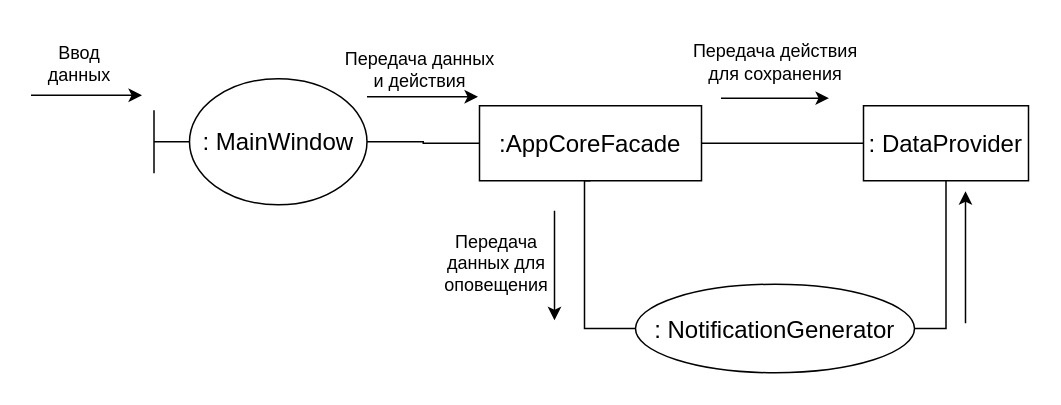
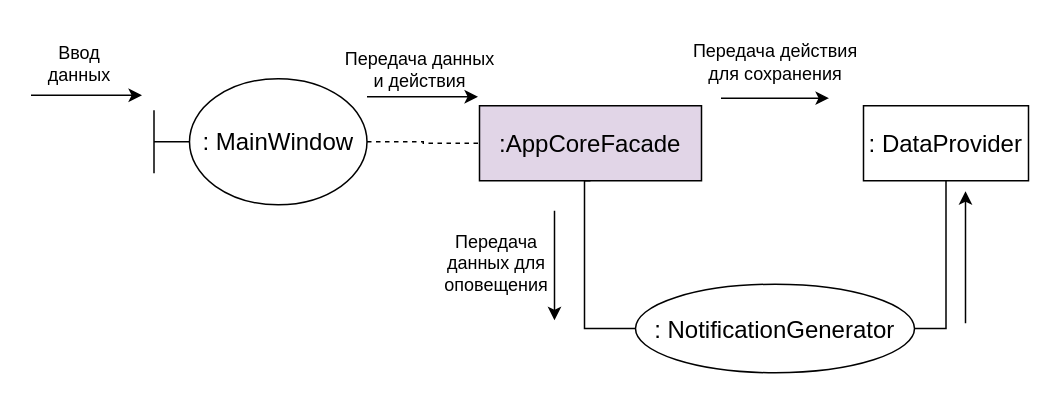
(424, 143) -> (424, 143)
(590, 143) -> (590, 143)
(782, 143) -> none
